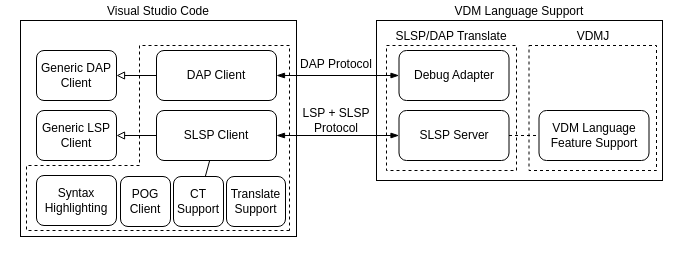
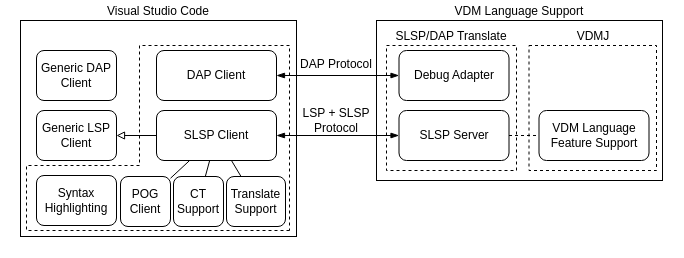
(141, 76) -> none
none -> (180, 169)
none -> (236, 169)
